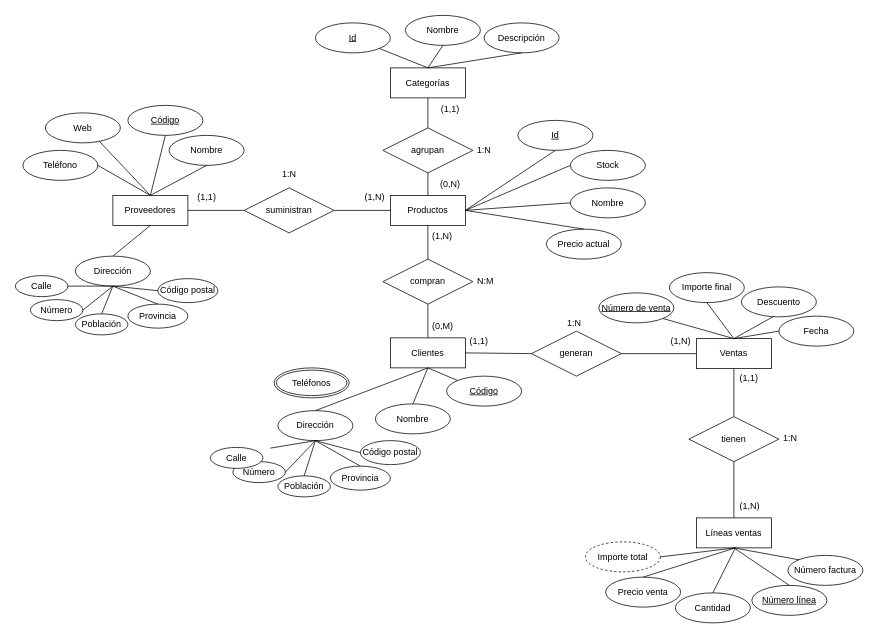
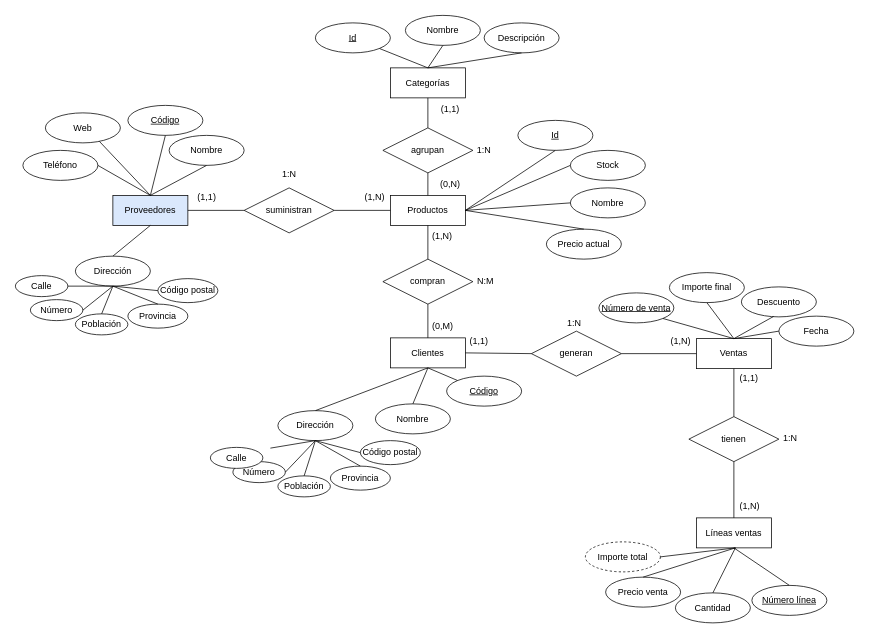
(150, 210) -> (150, 210)
(312, 383) -> none
(769, 554) -> none
(825, 570) -> none
